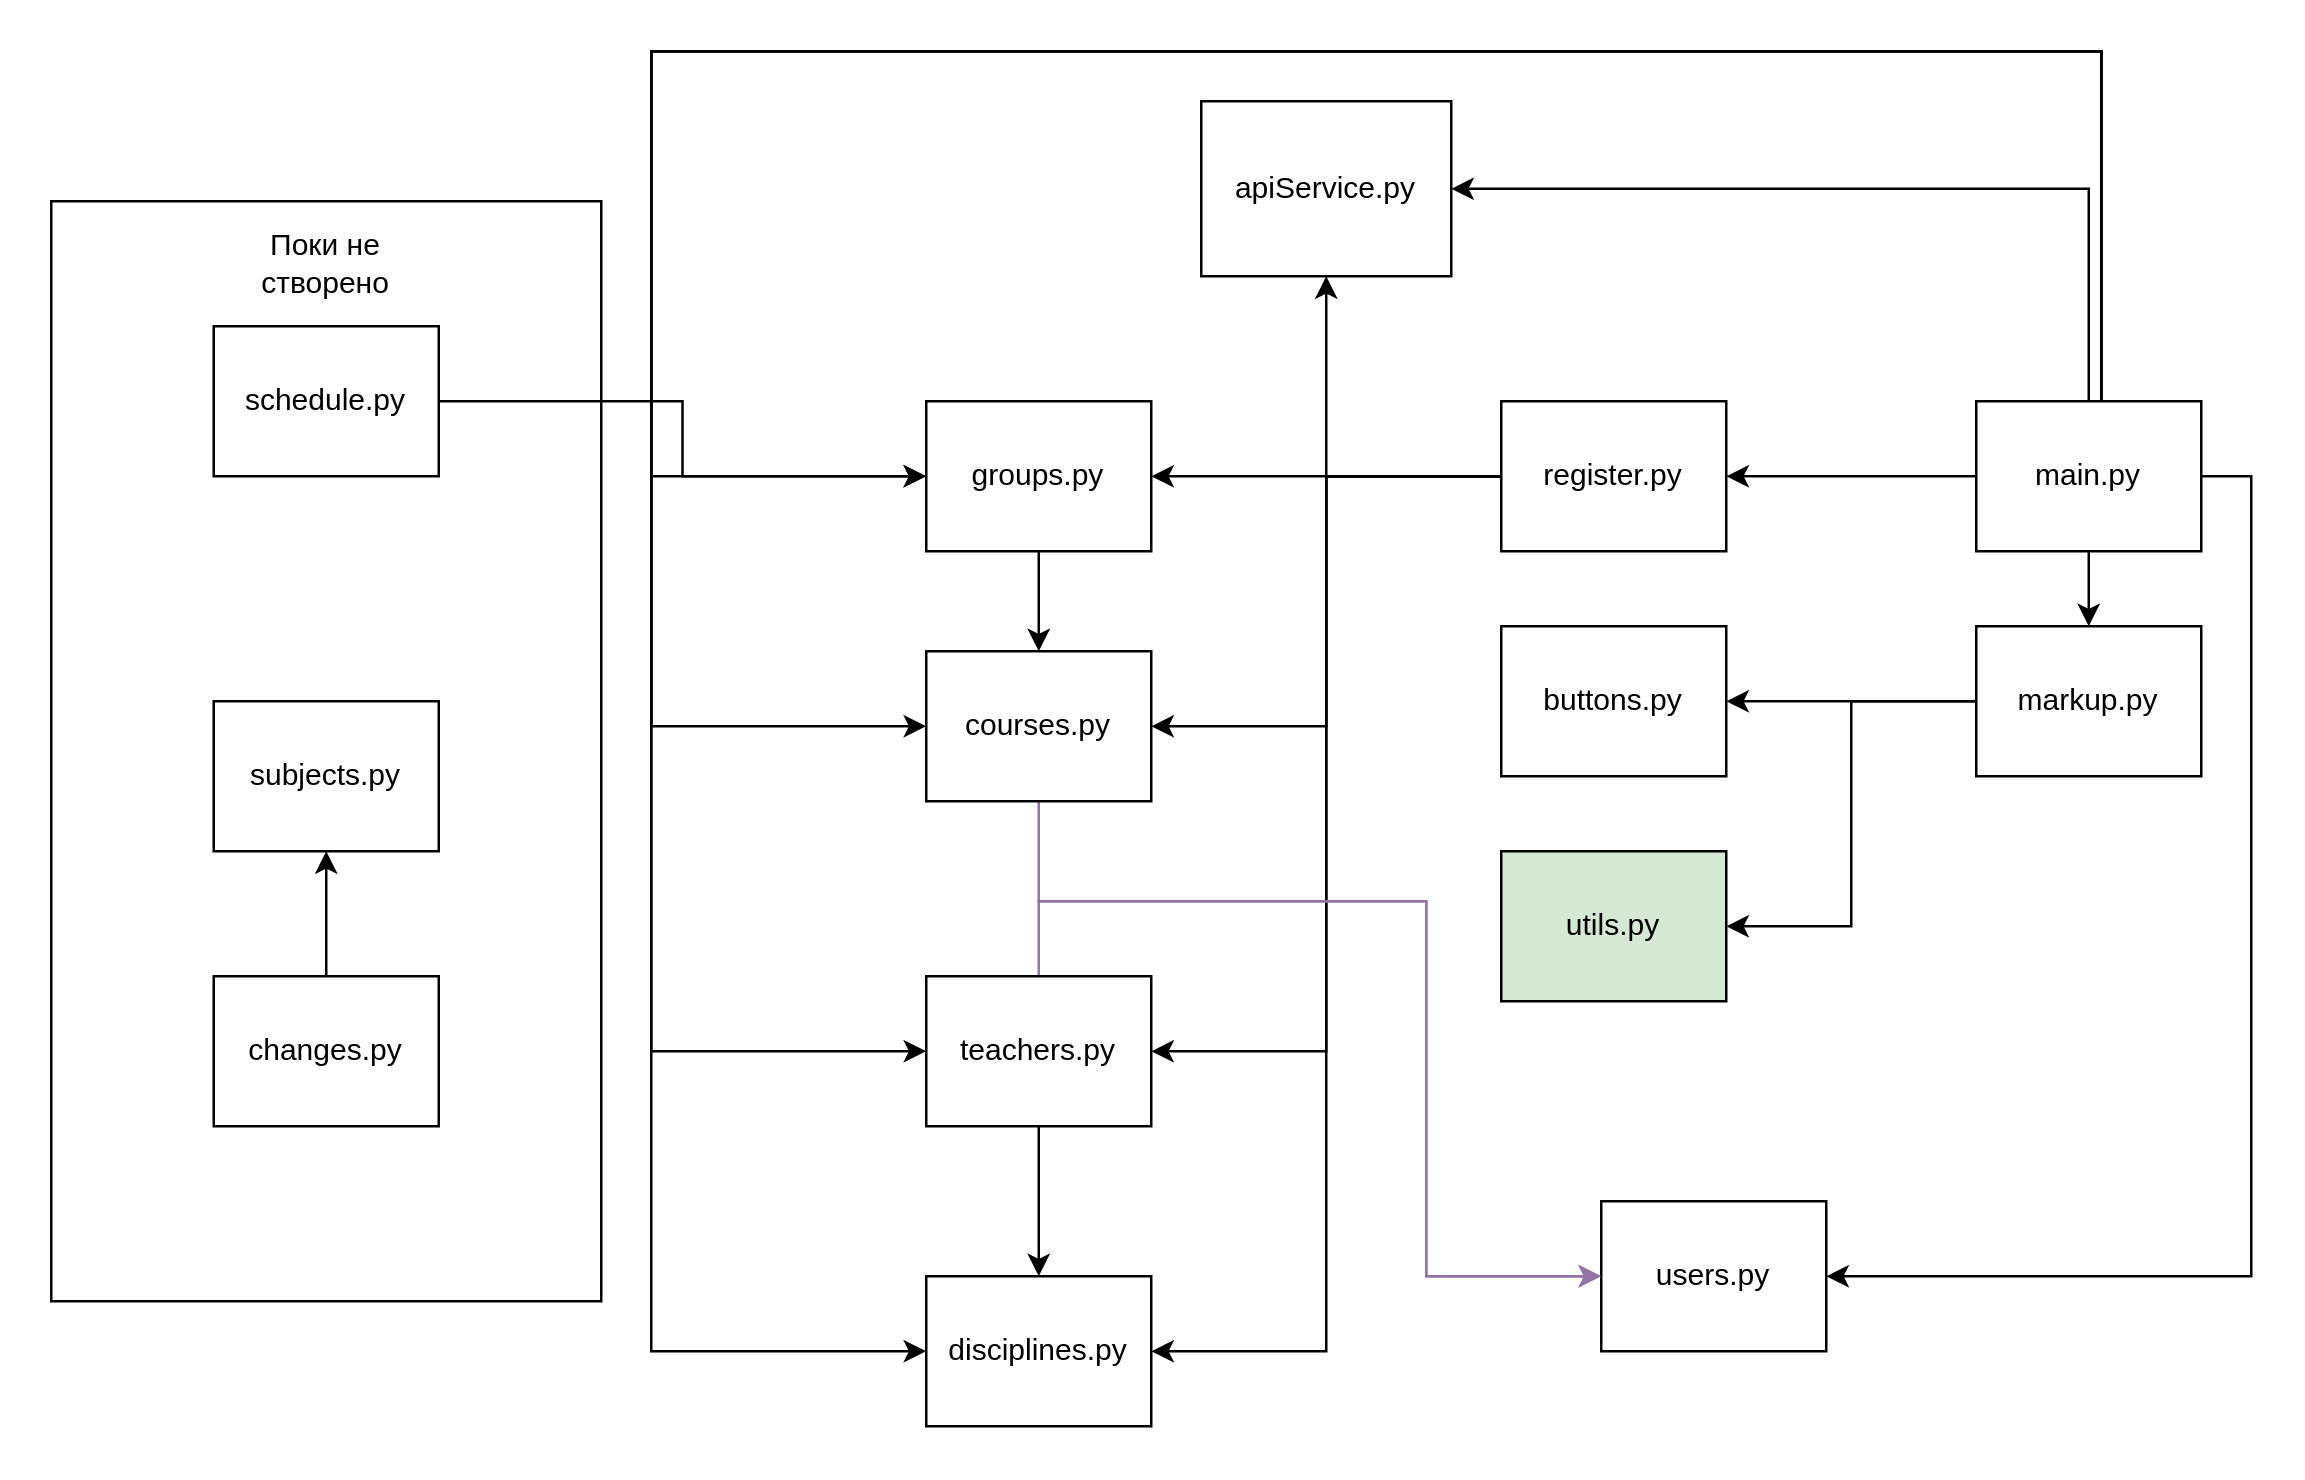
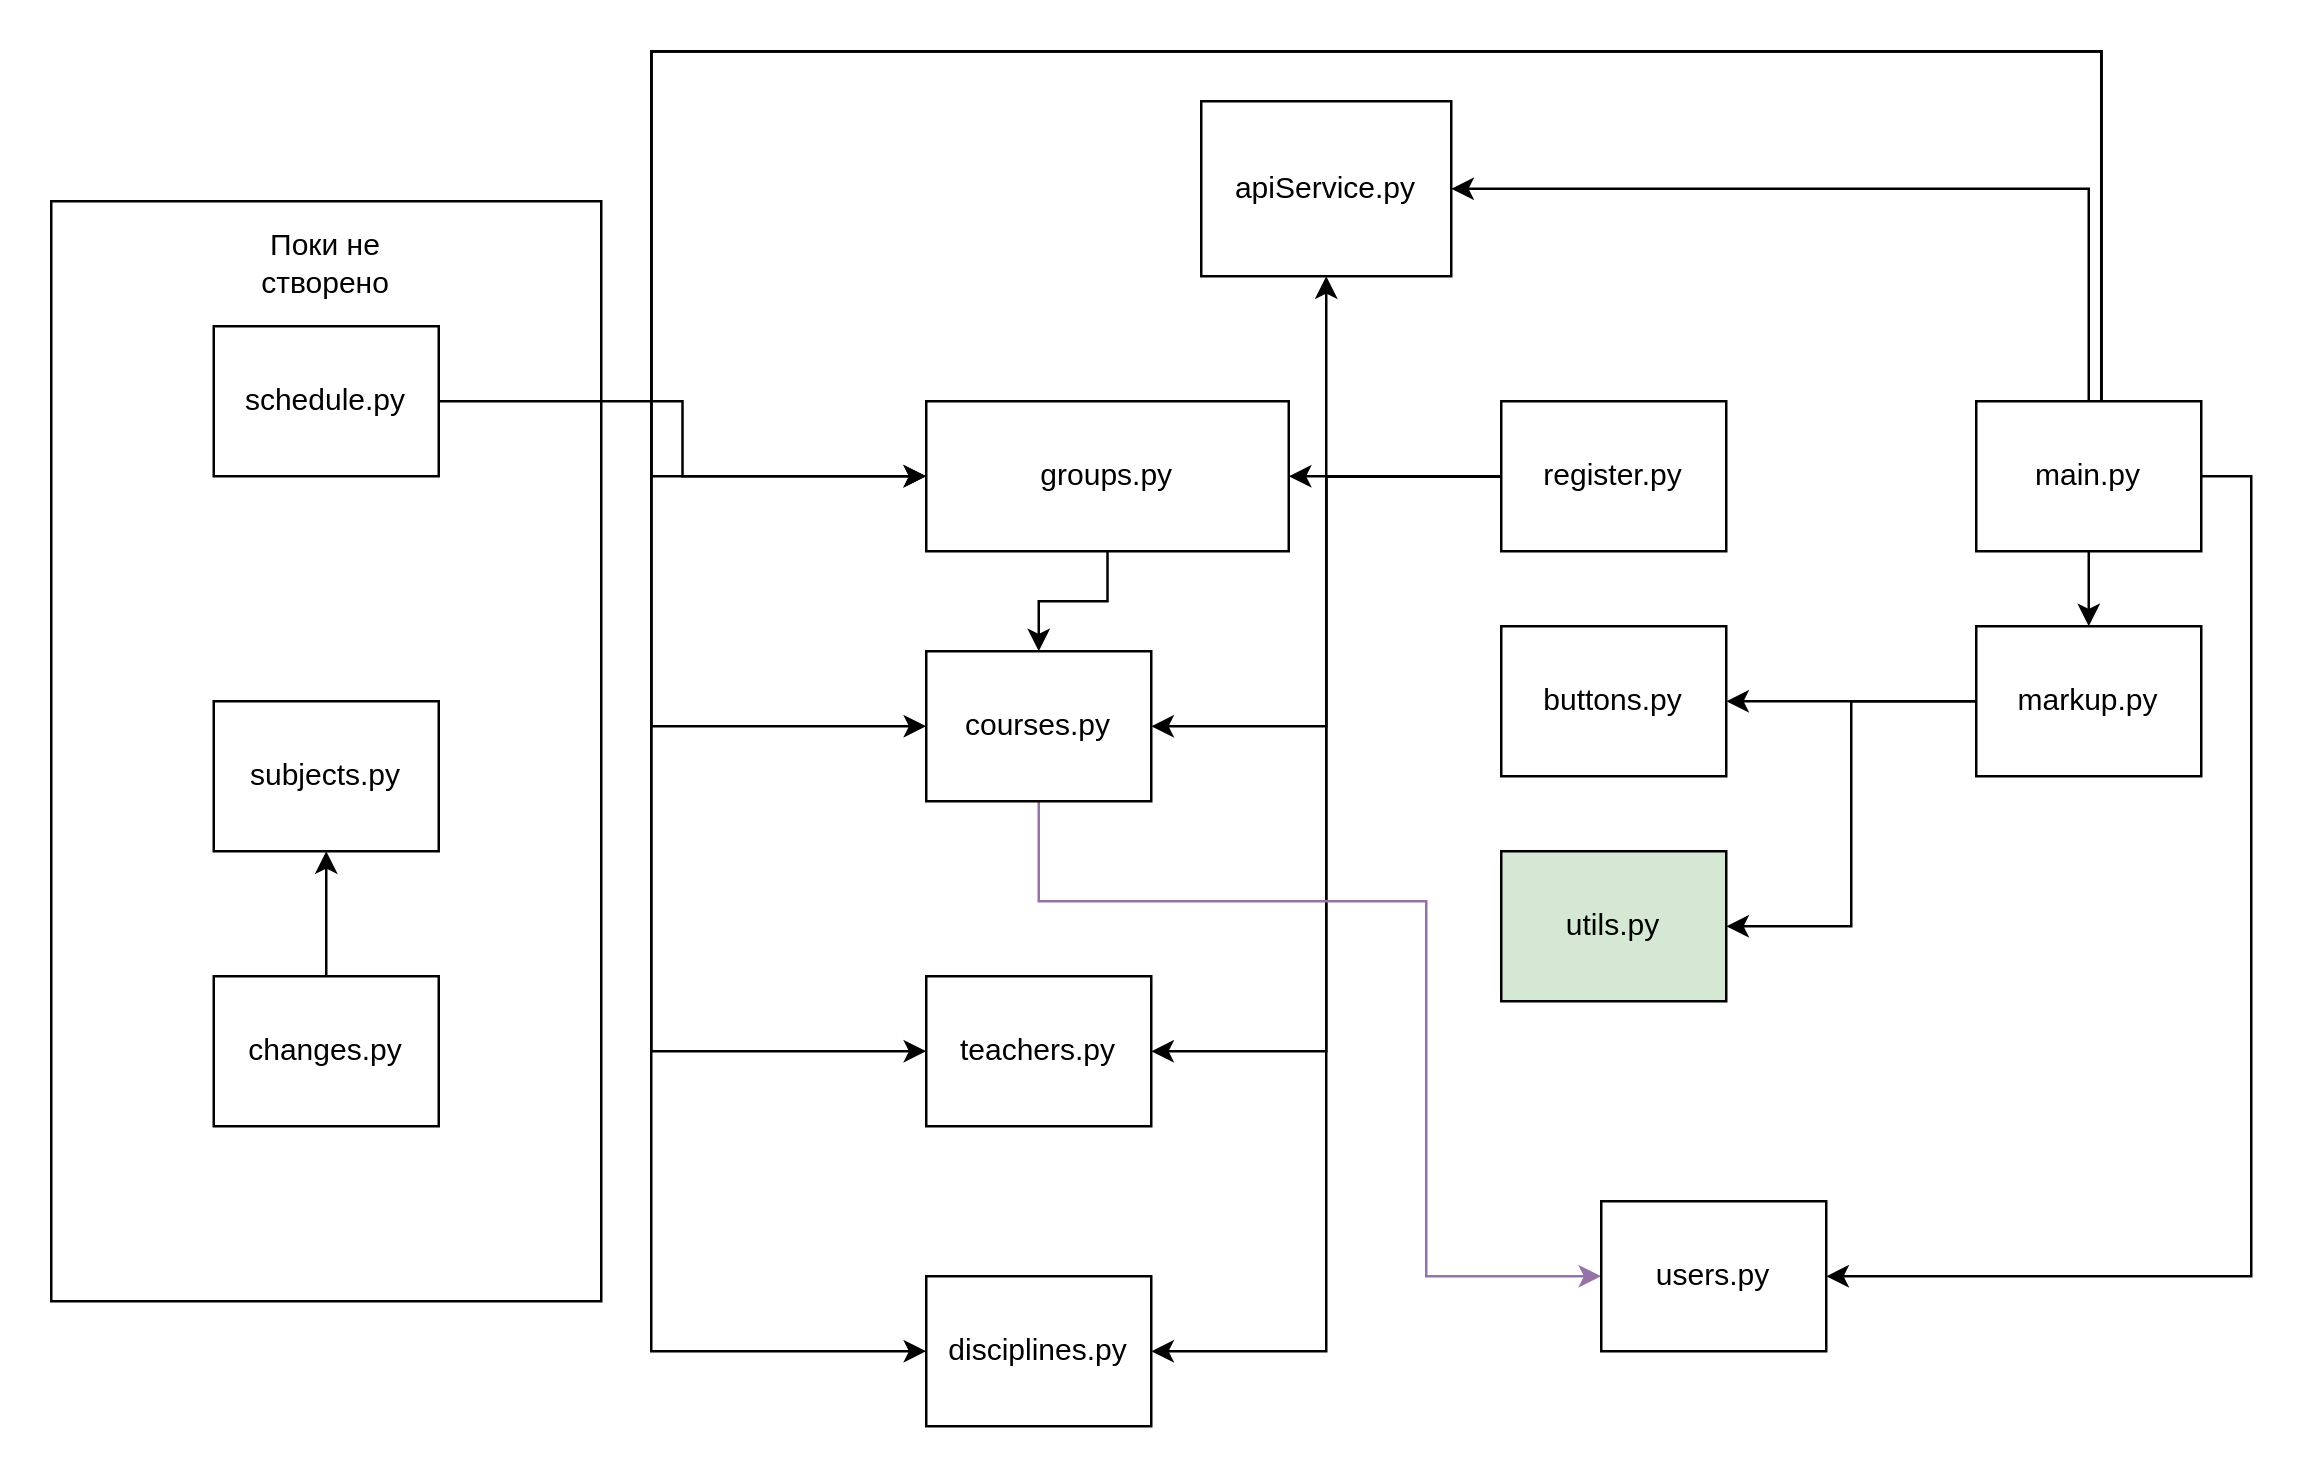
(1039, 476) -> (1108, 476)
(1859, 476) -> none
(1039, 941) -> none
(1039, 1193) -> none
